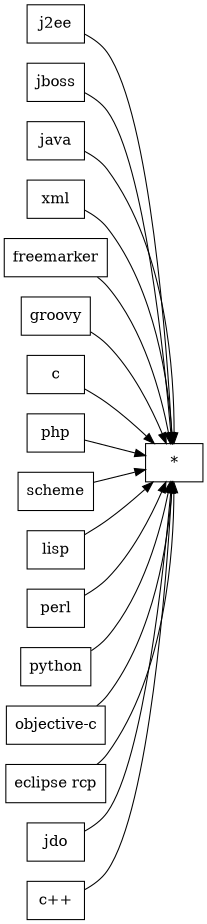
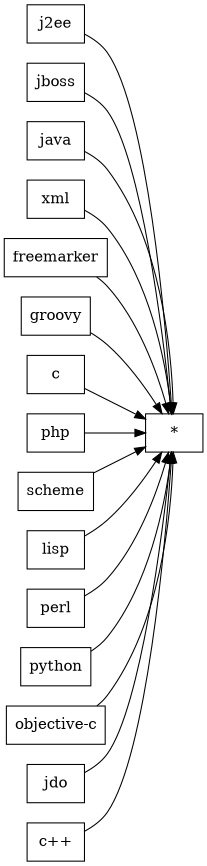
(56, 784) -> none
